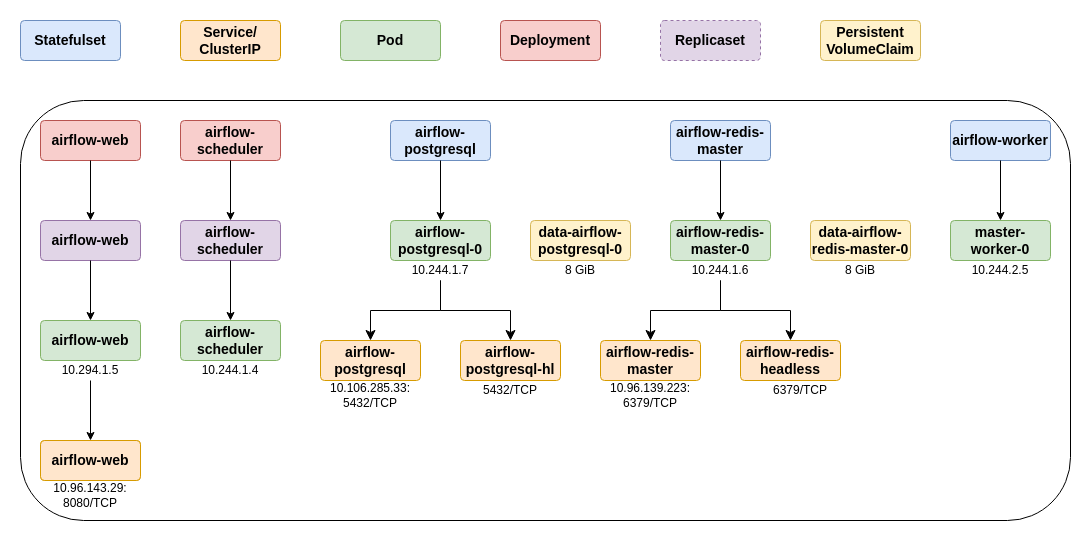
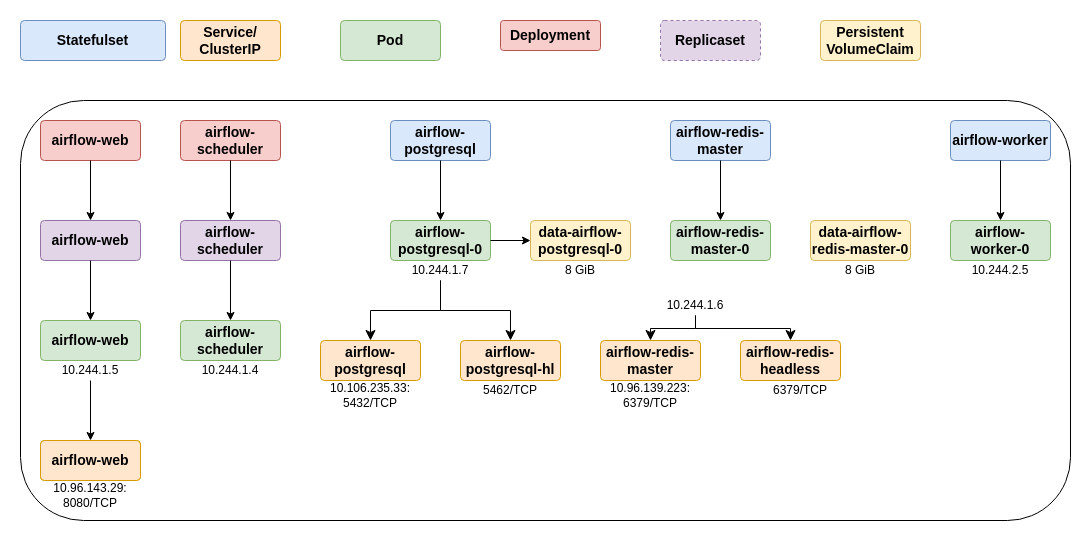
(71, 41) -> (93, 41)
(551, 41) -> (551, 36)
none -> (507, 241)
(1001, 241) -> (1001, 241)
(721, 271) -> (696, 306)
(91, 371) -> (91, 371)
(511, 391) -> (511, 391)
(371, 396) -> (371, 396)
